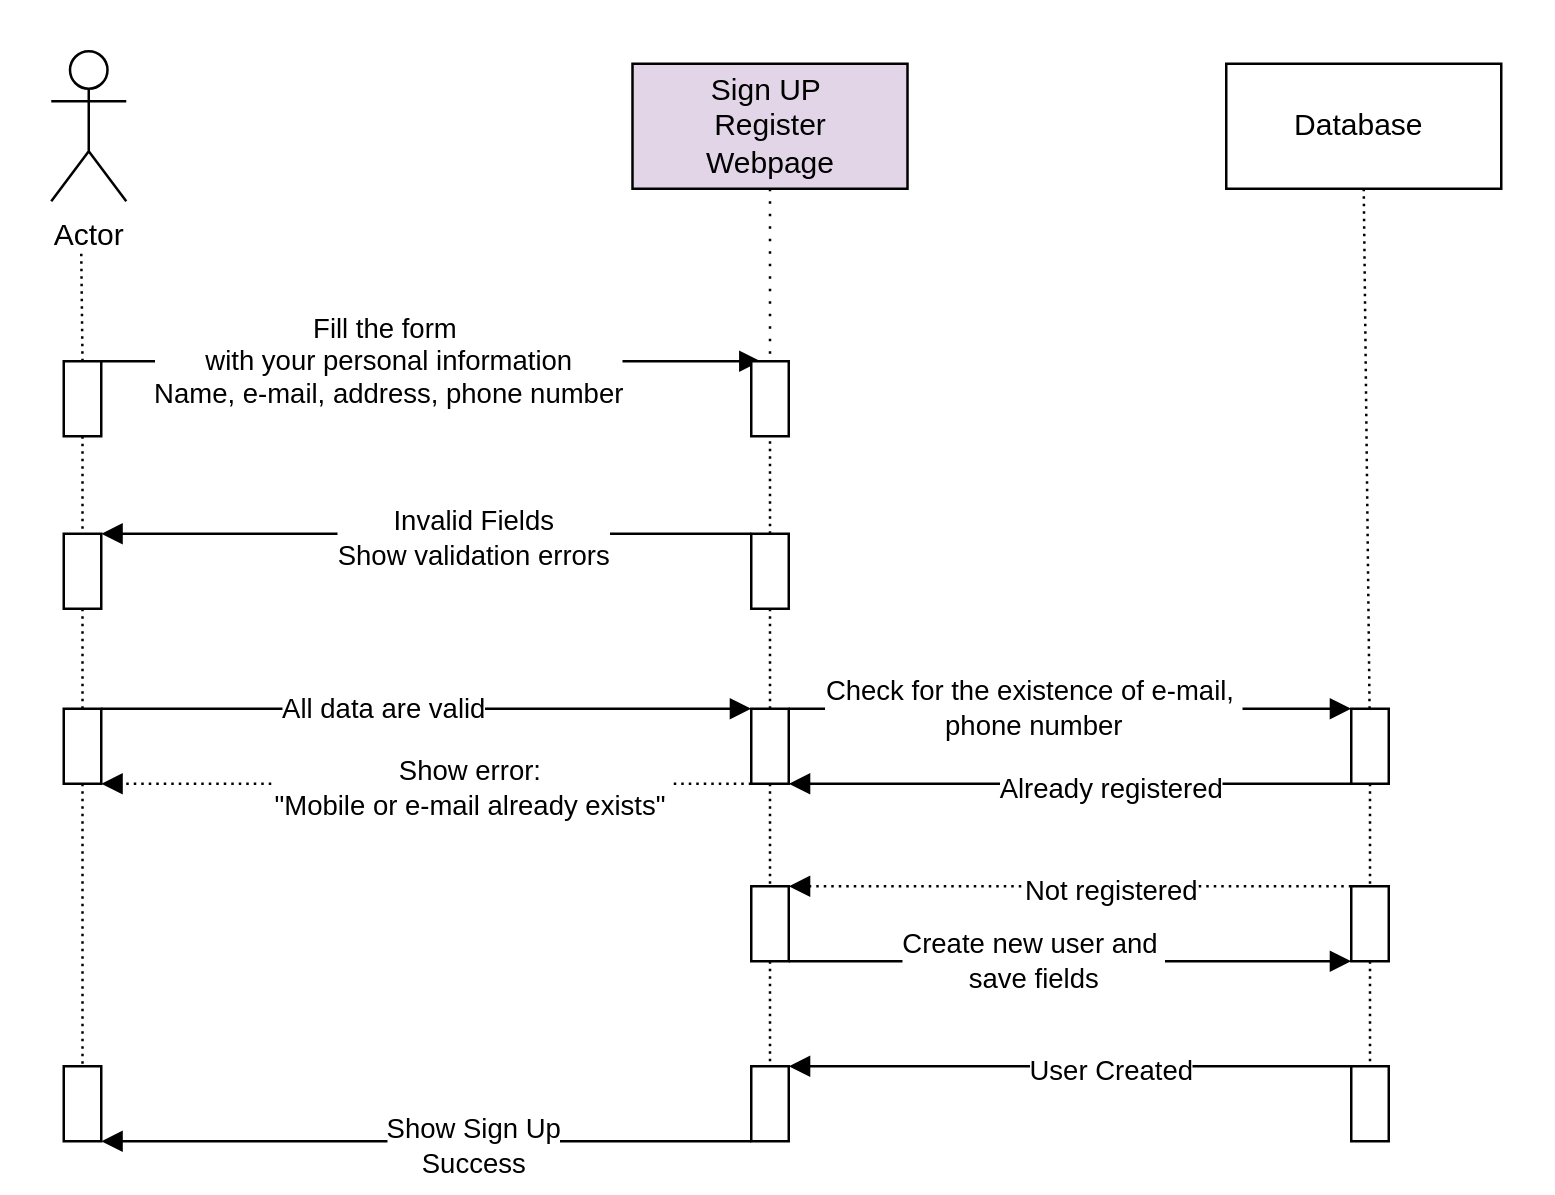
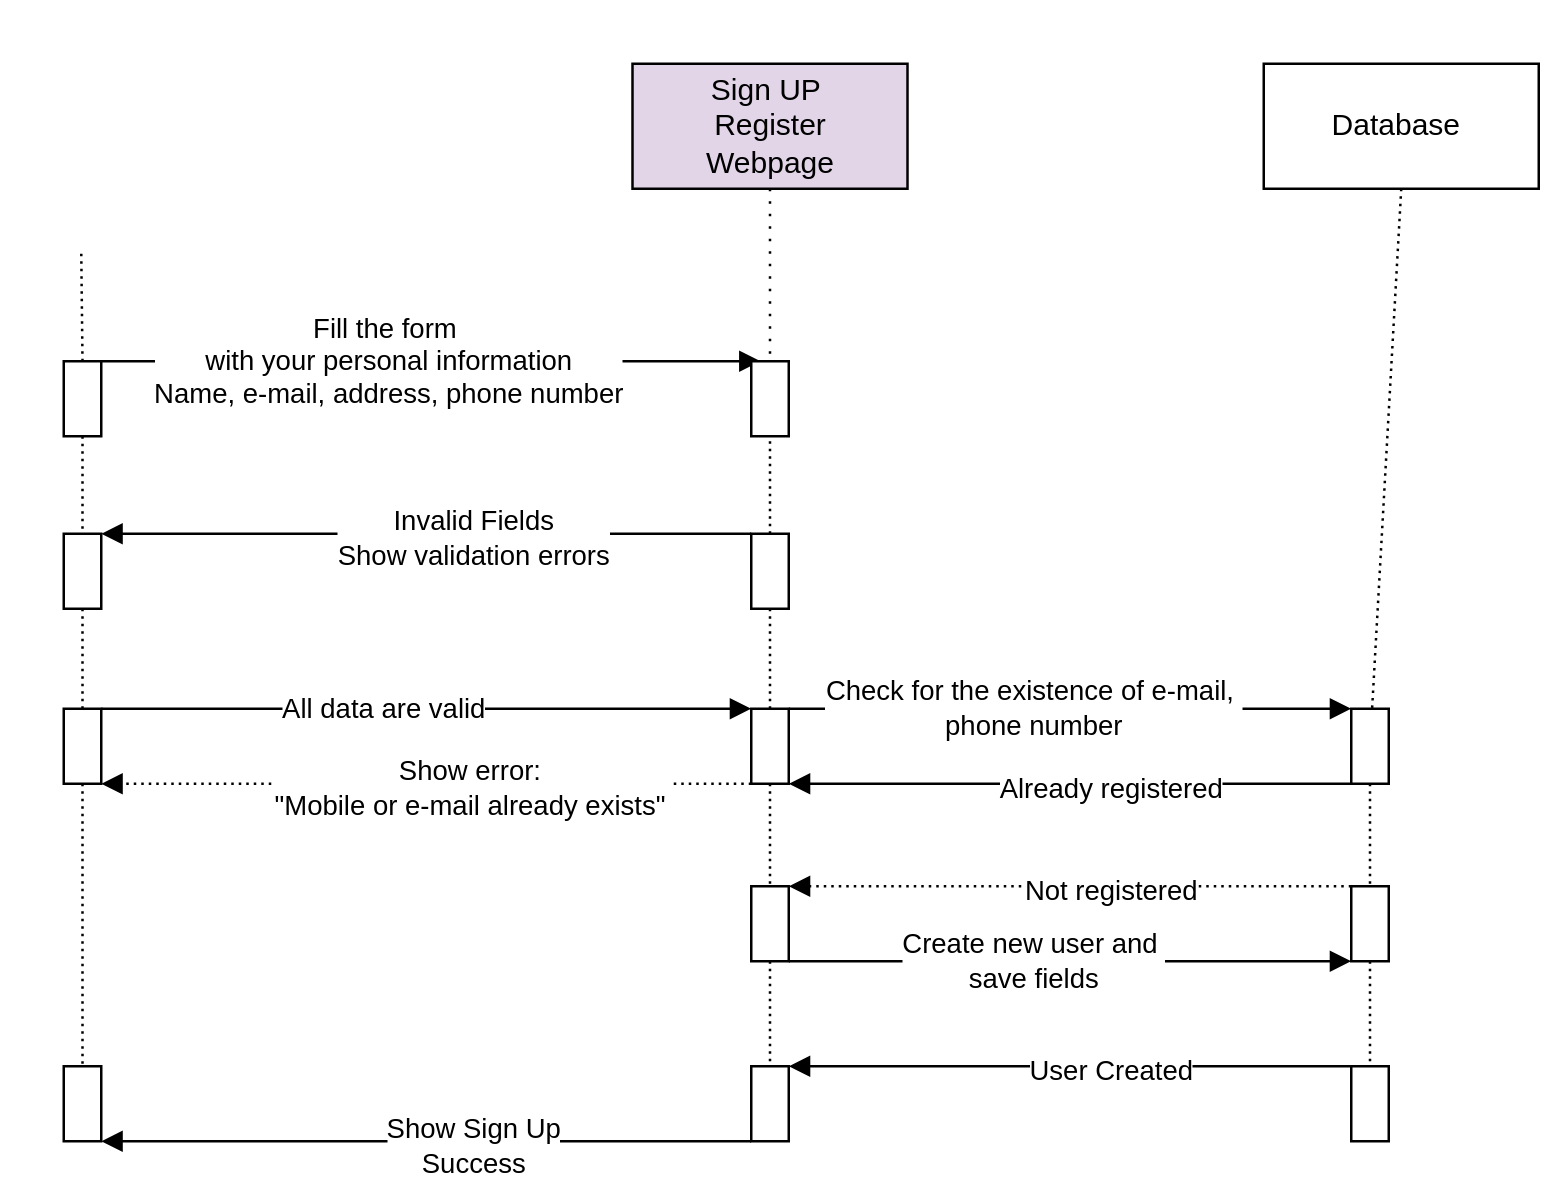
(89, 126) -> none
(1364, 126) -> (1401, 126)
